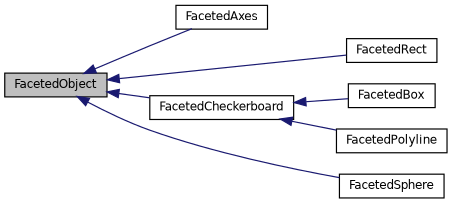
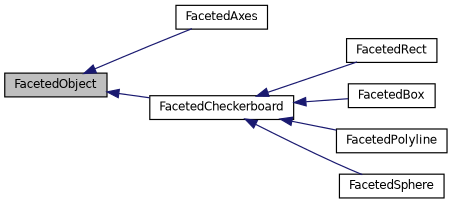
(233, 67) -> (313, 77)
(211, 149) -> (309, 150)
